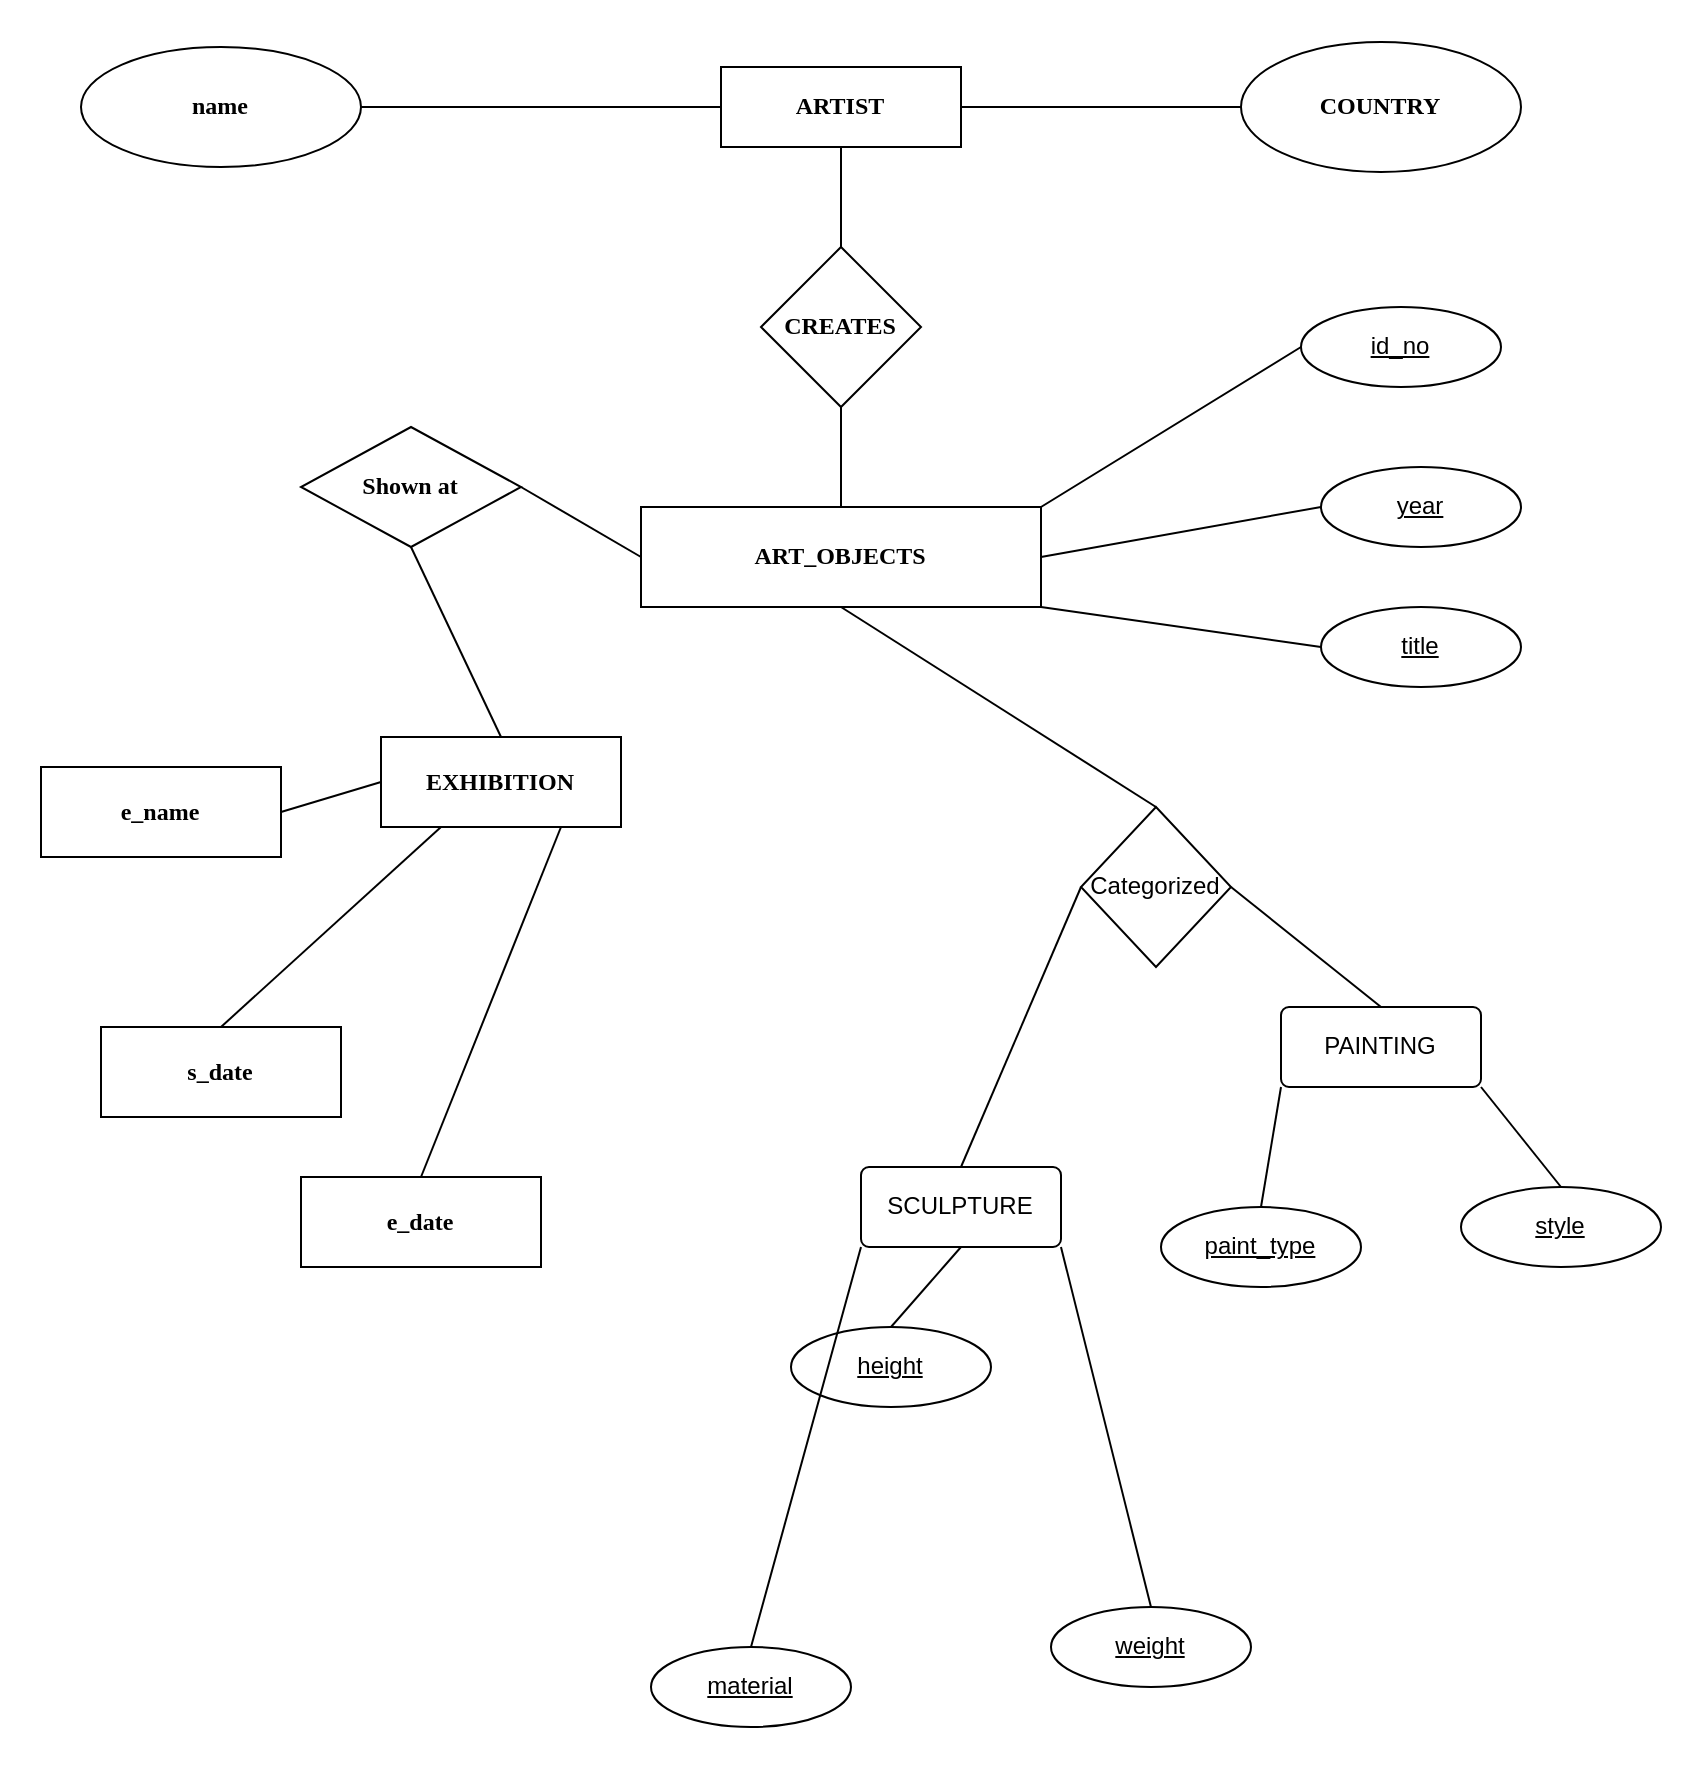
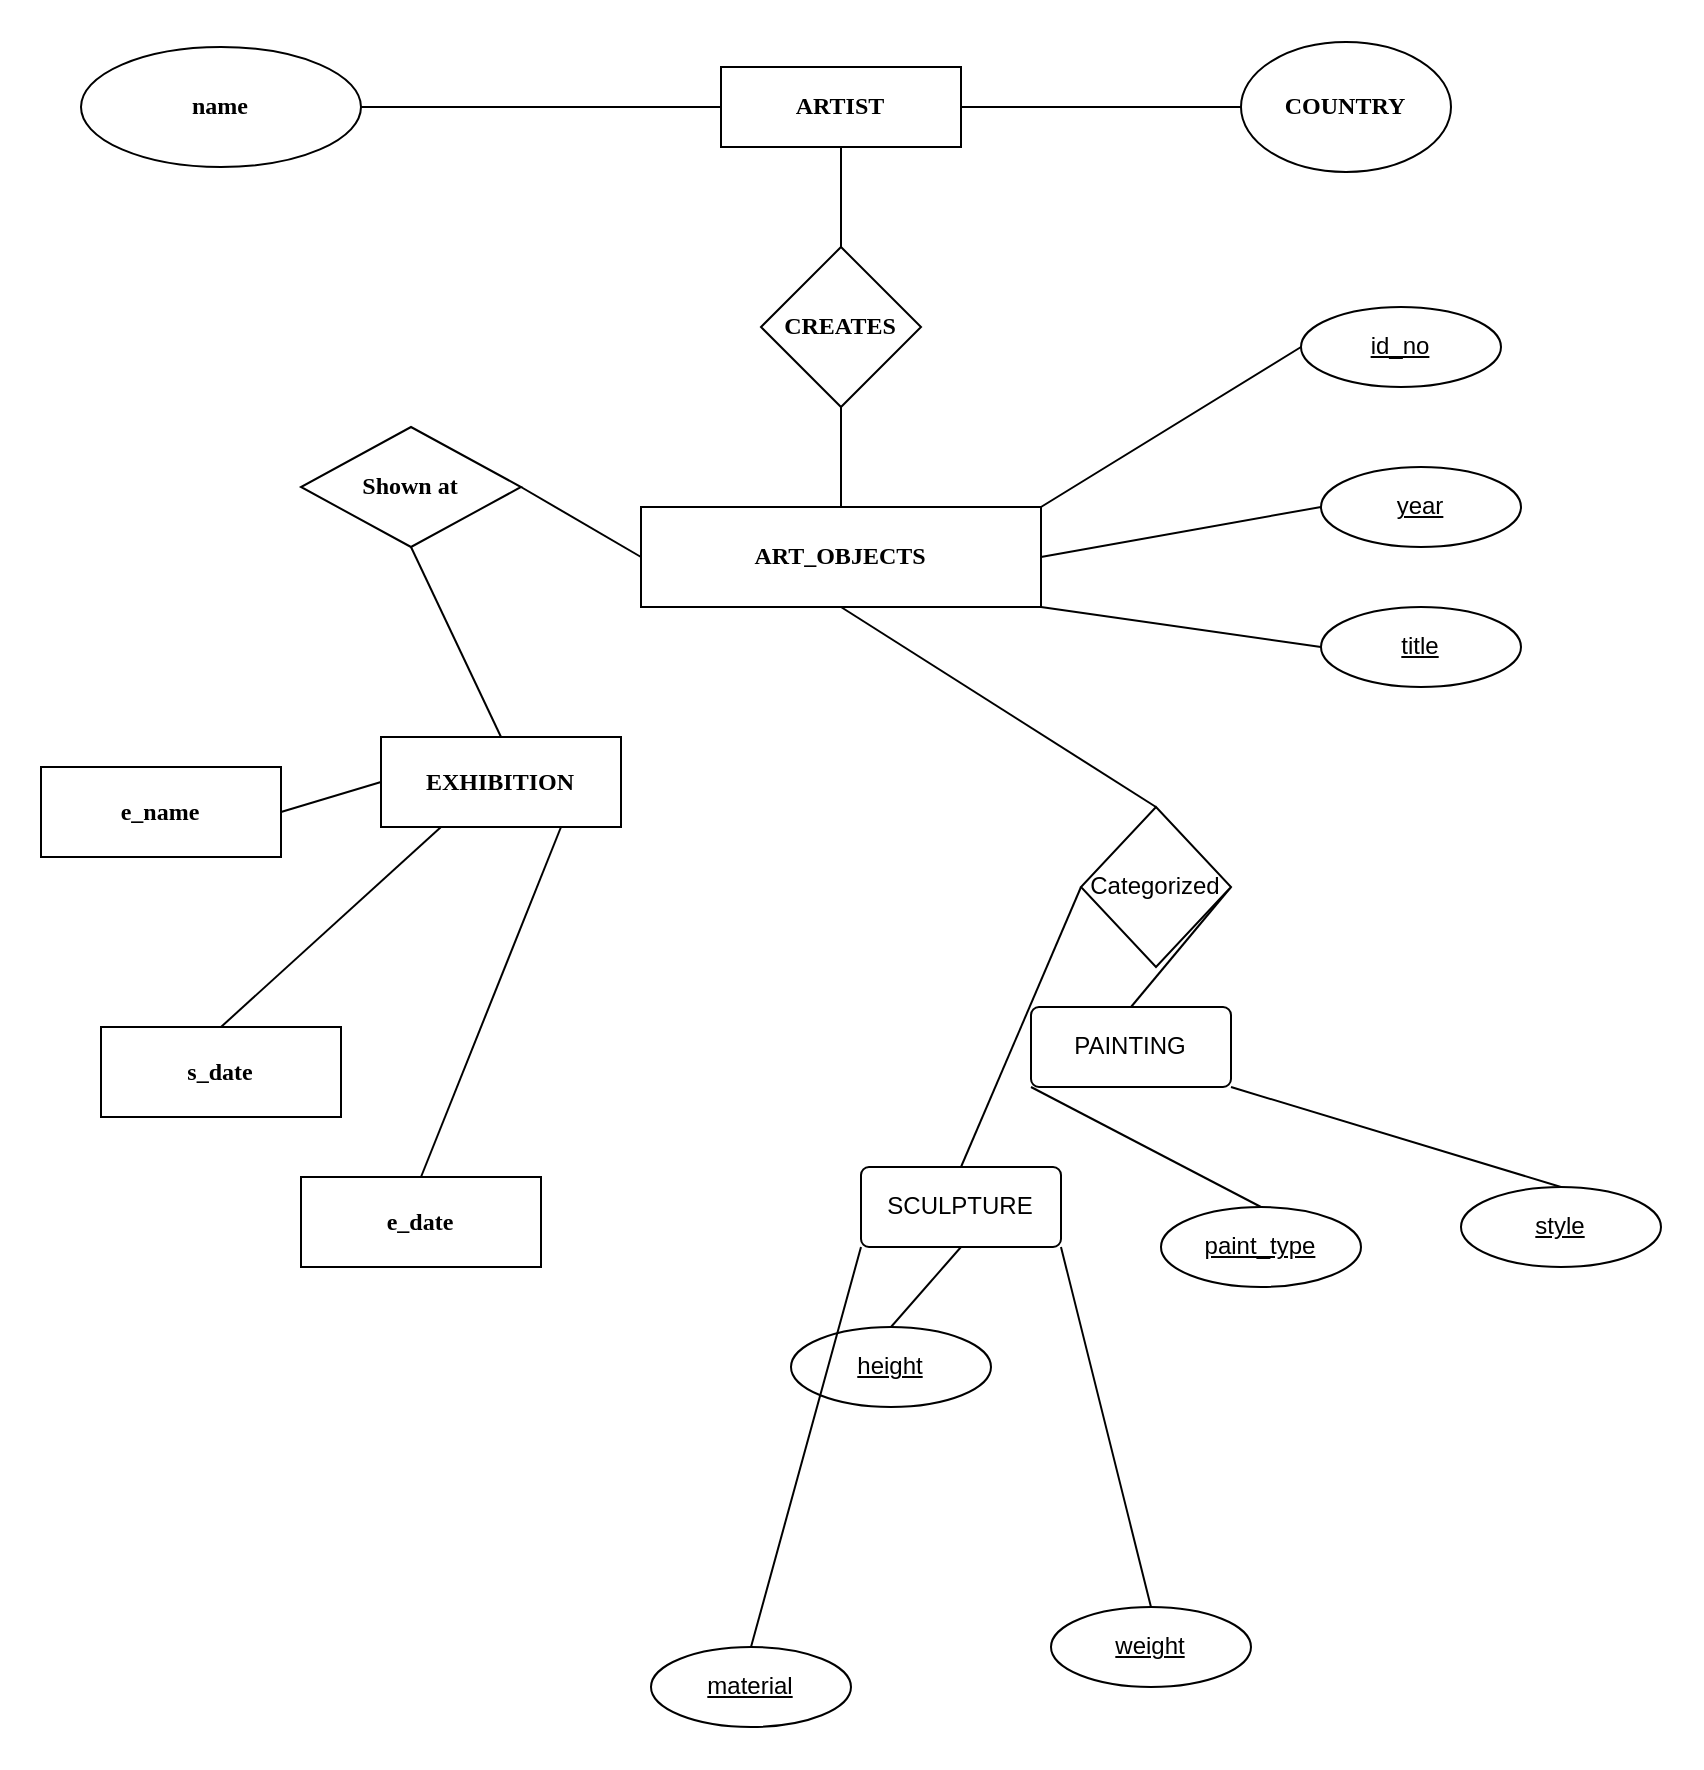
(1381, 107) -> (1346, 107)
(1381, 1047) -> (1131, 1047)
